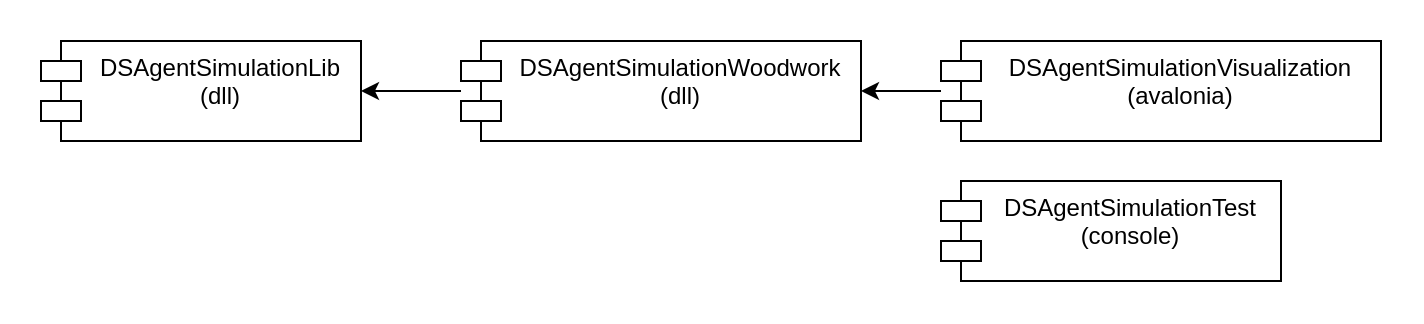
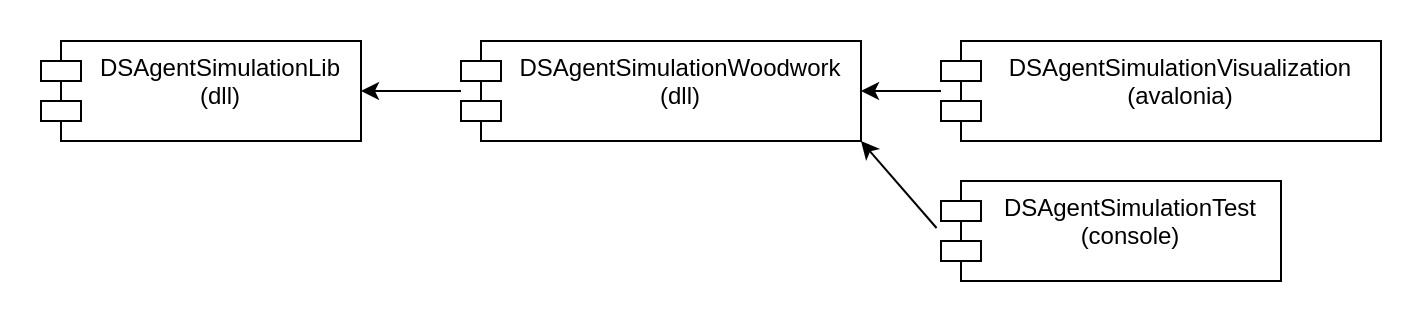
none -> (903, 189)
